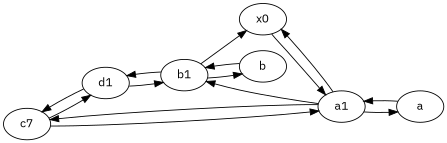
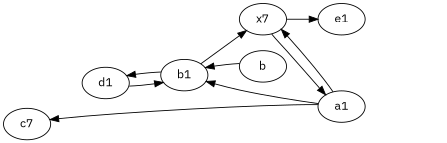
(263, 19) -> (263, 19)
none -> (342, 19)
(221, 77) -> none
(66, 98) -> none
(420, 107) -> none
(66, 110) -> none
(180, 121) -> none
